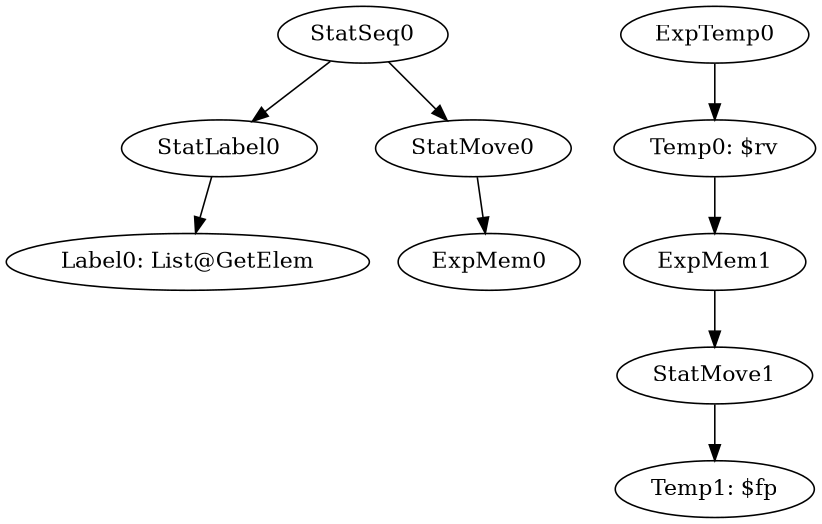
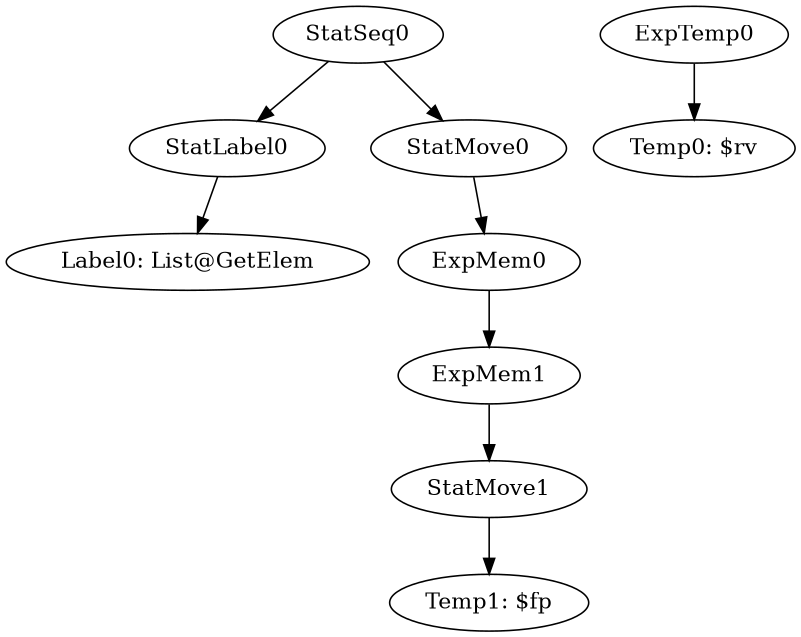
(715, 197) -> (489, 311)
